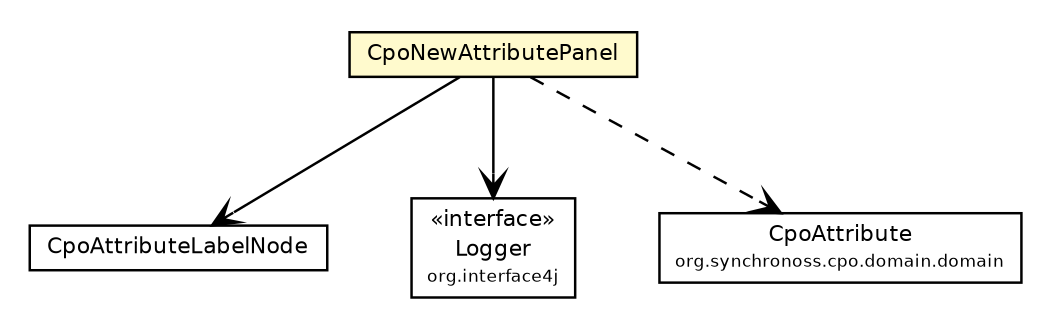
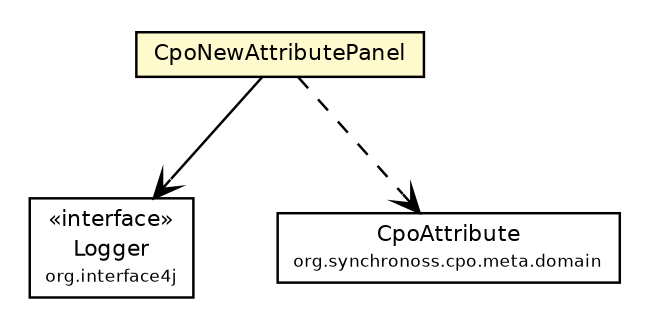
(178, 248) -> none
(840, 262) -> (449, 262)
